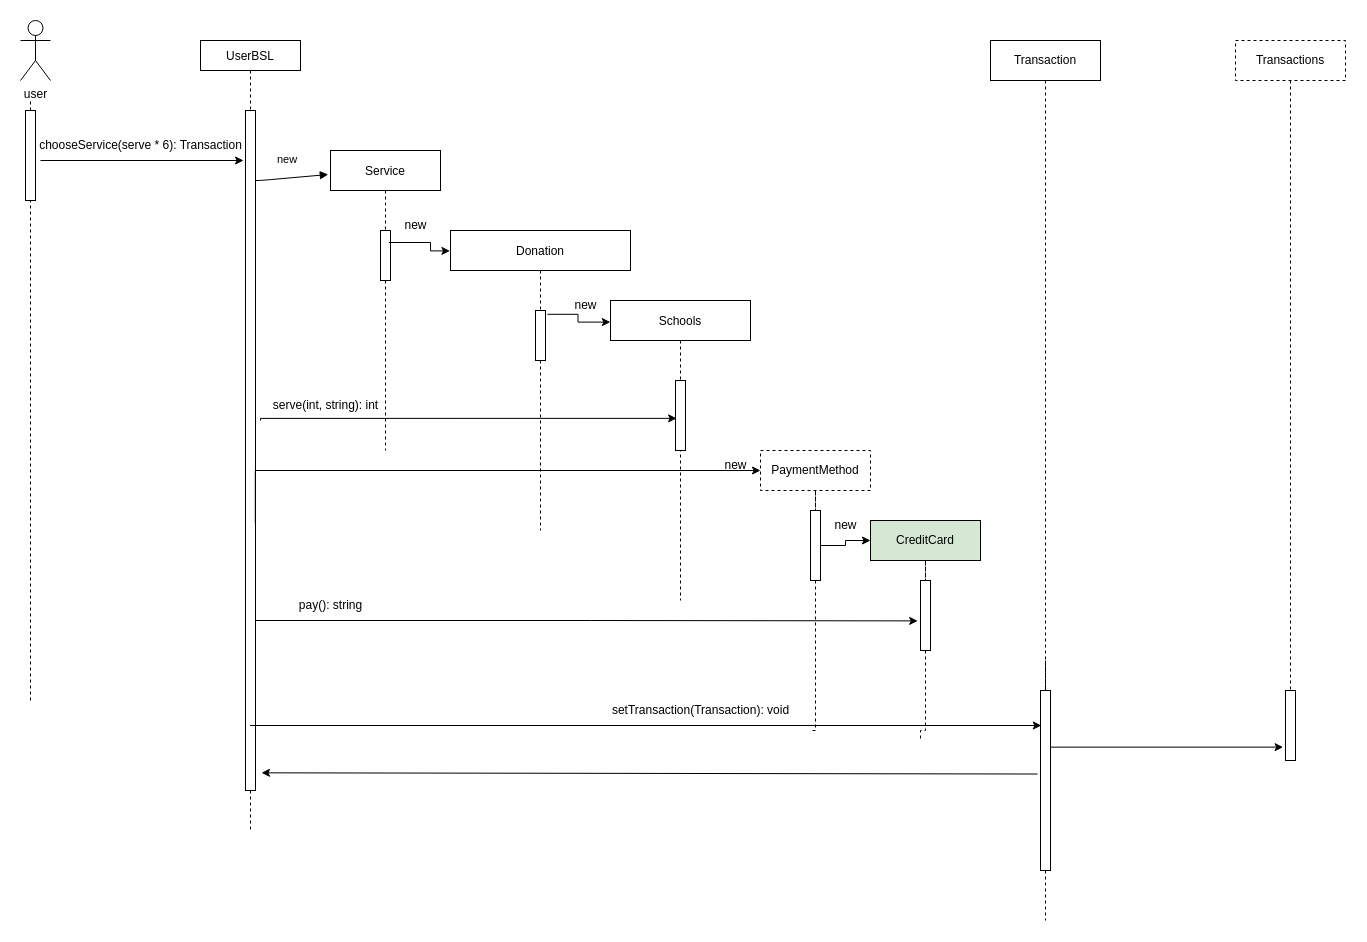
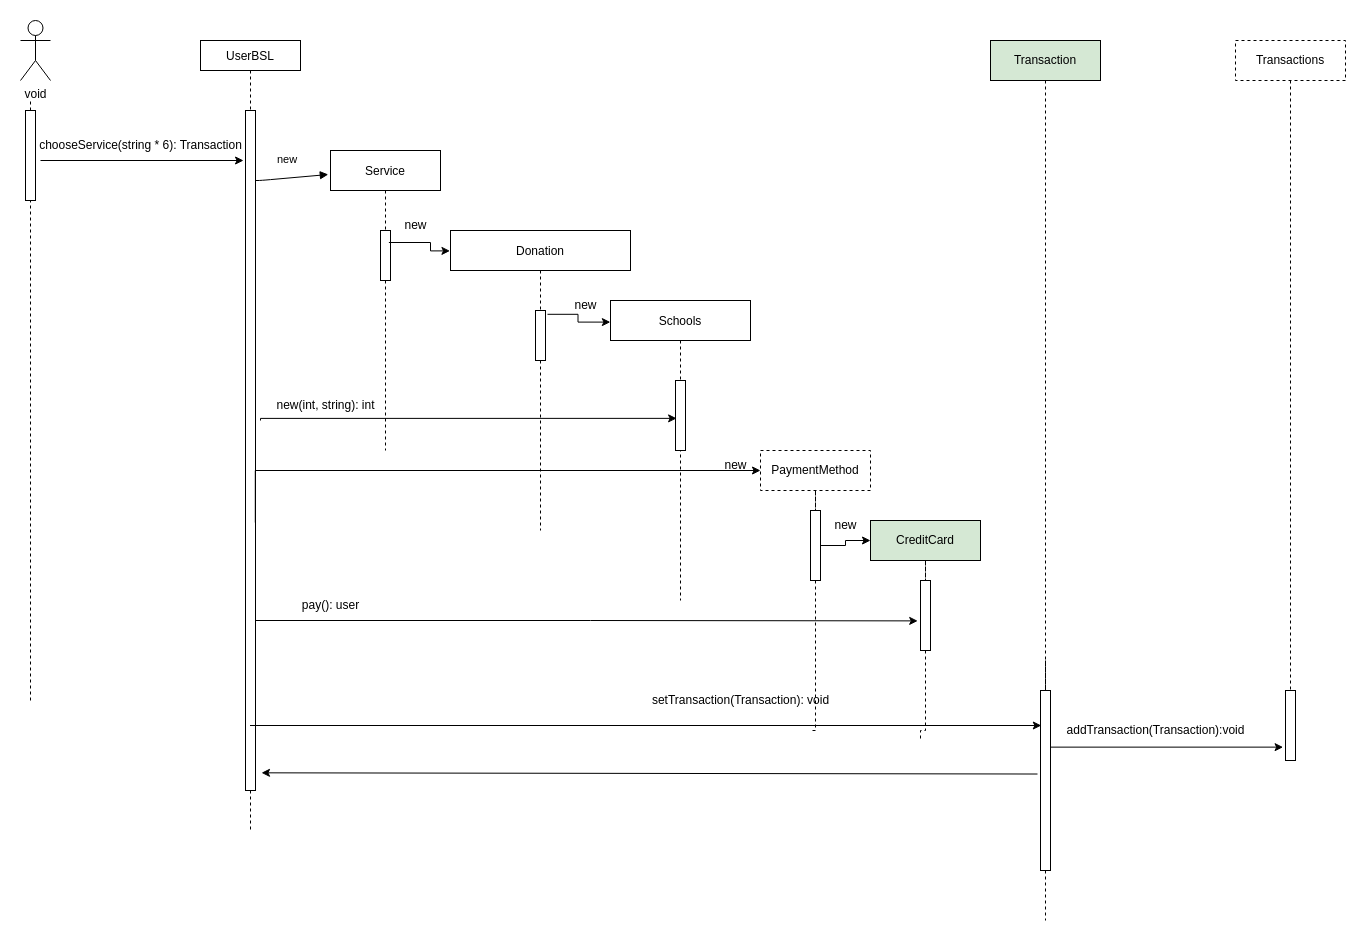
(1046, 61) -> (1046, 61)
(36, 95) -> (36, 95)
(141, 146) -> (141, 146)
(326, 406) -> (326, 406)
(331, 606) -> (331, 606)
(701, 711) -> (741, 701)
none -> (1156, 731)
